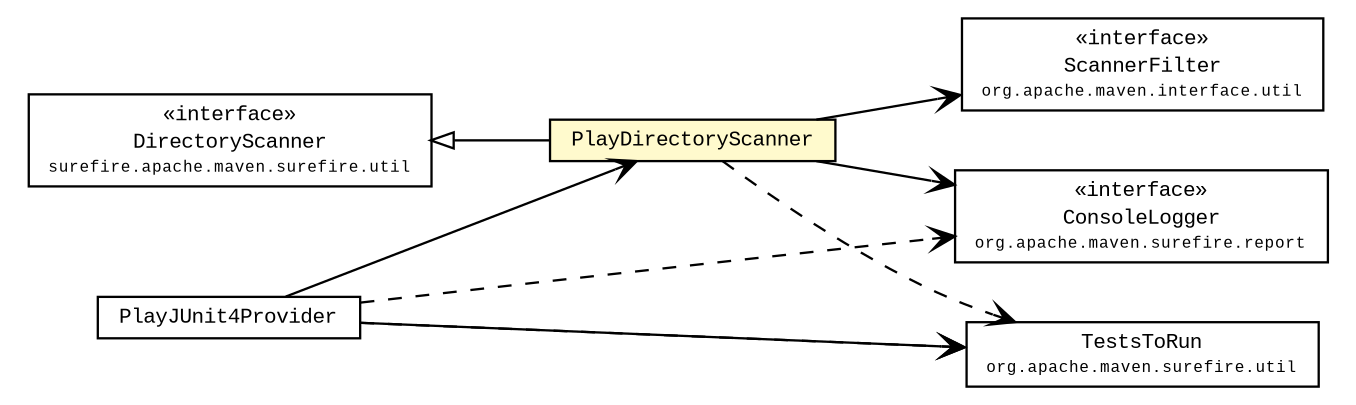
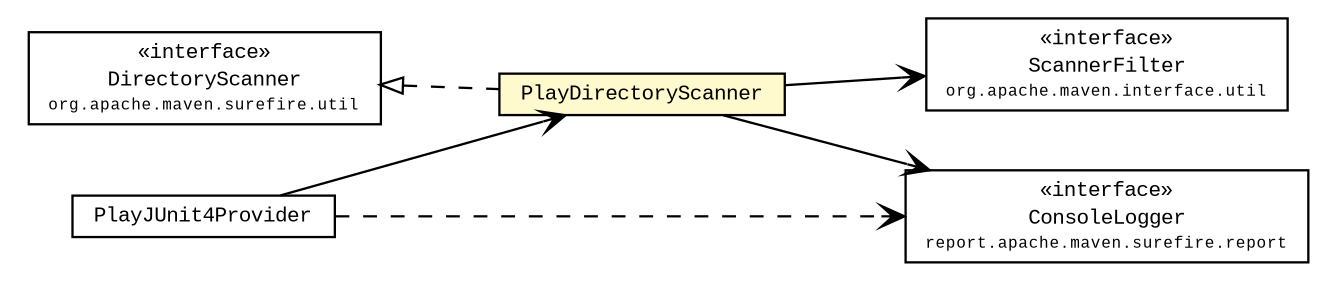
(502, 140) -> (451, 87)
(230, 167) -> (205, 105)
(1141, 243) -> (1107, 243)
(1141, 354) -> none
